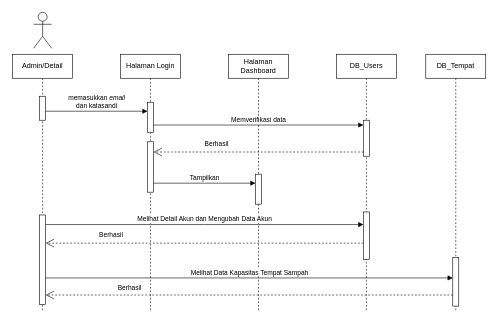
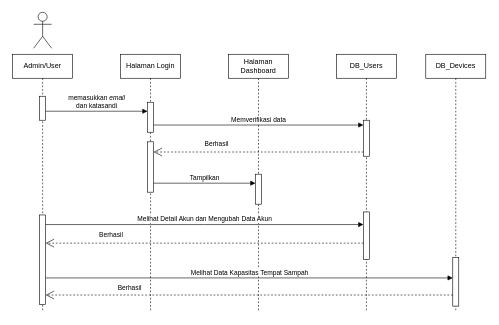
(42, 66) -> (42, 66)
(456, 66) -> (456, 66)
